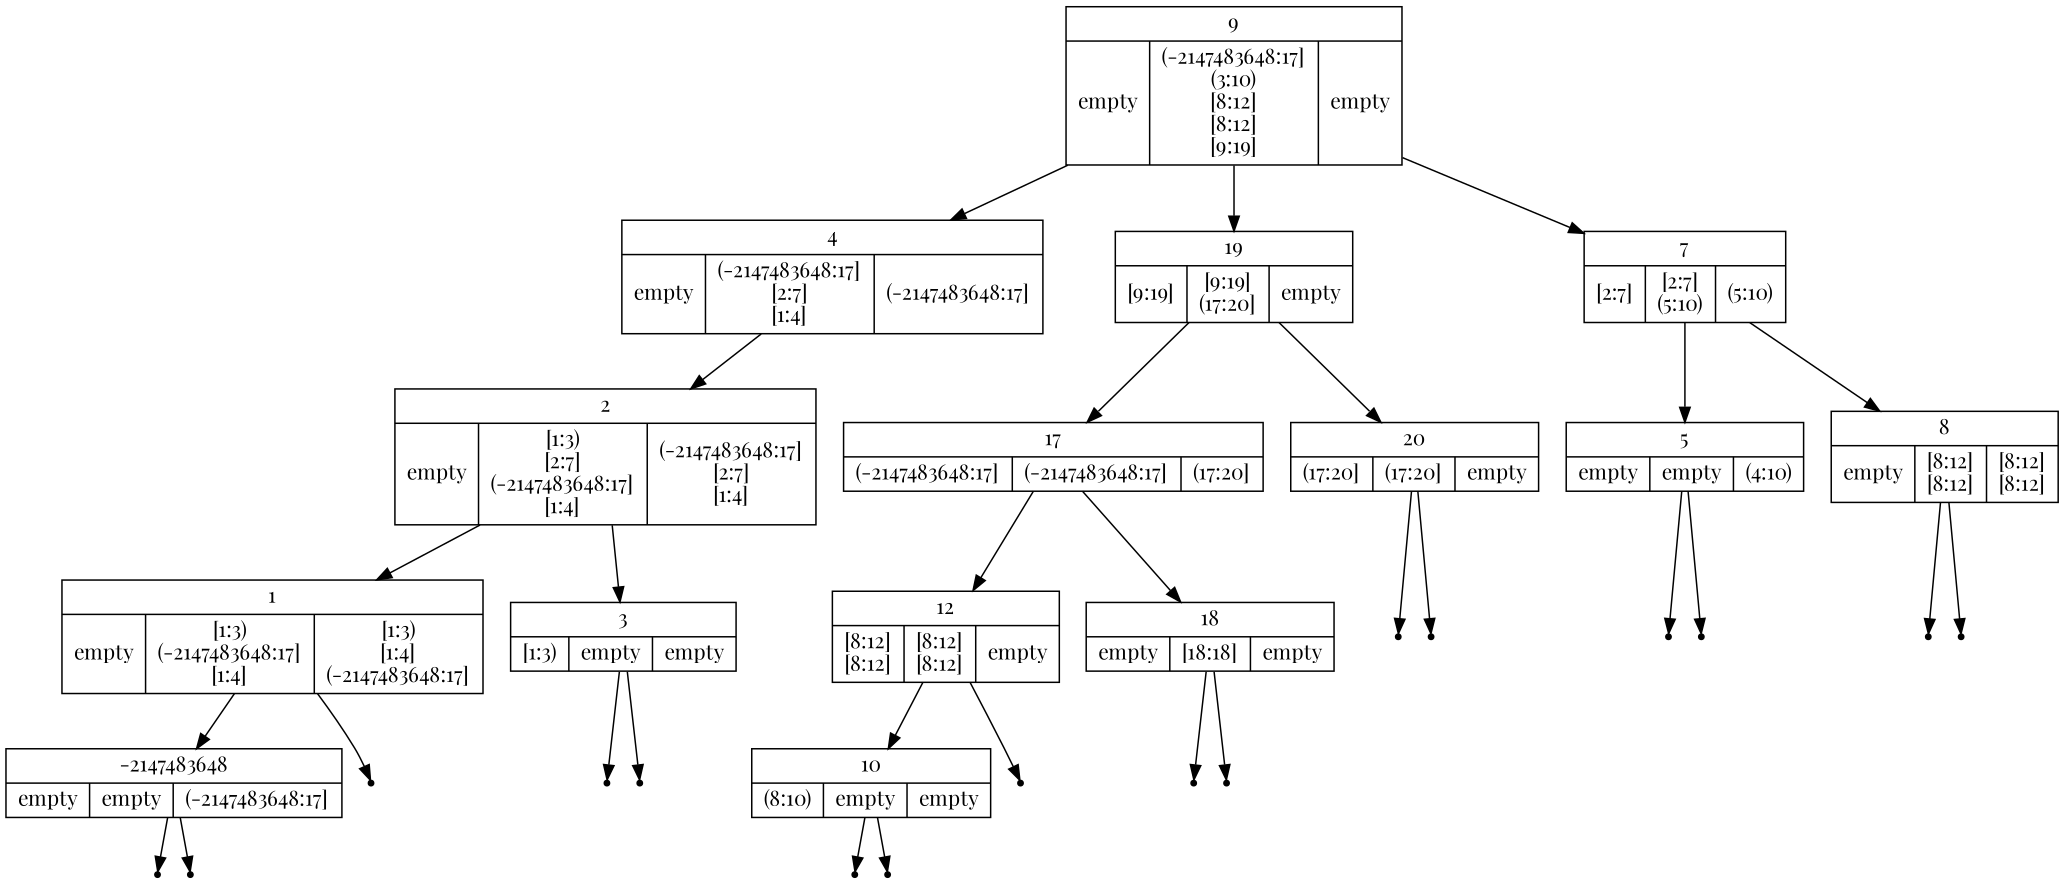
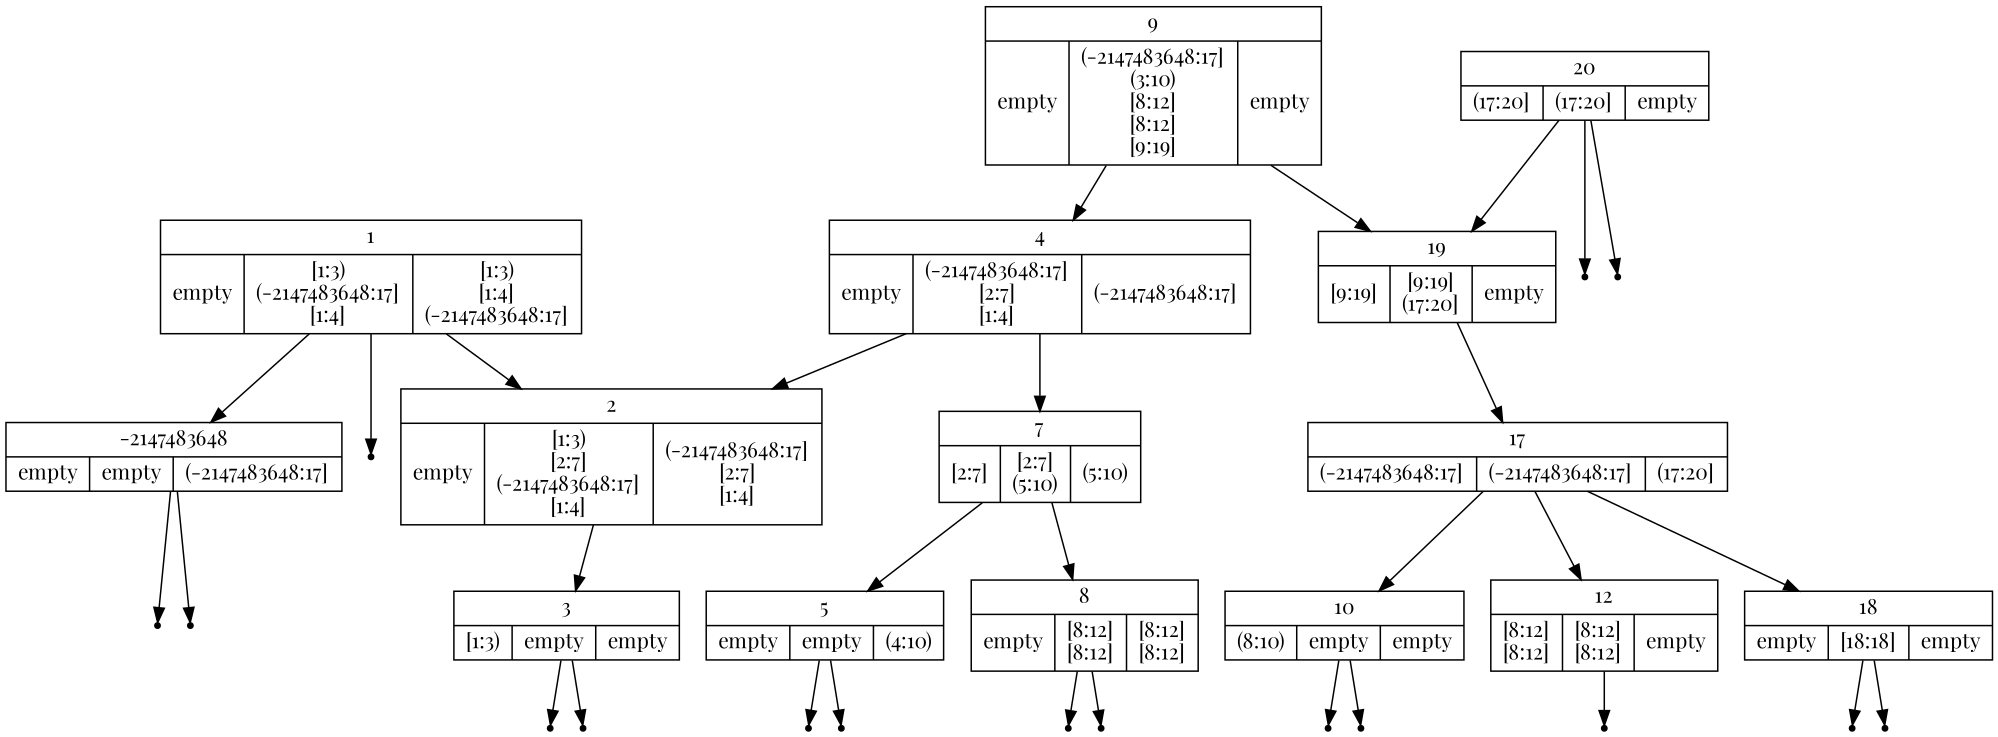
(1486, 193) -> (1040, 365)
(1324, 367) -> (1520, 170)
(435, 549) -> (478, 357)
(909, 709) -> (1437, 536)
